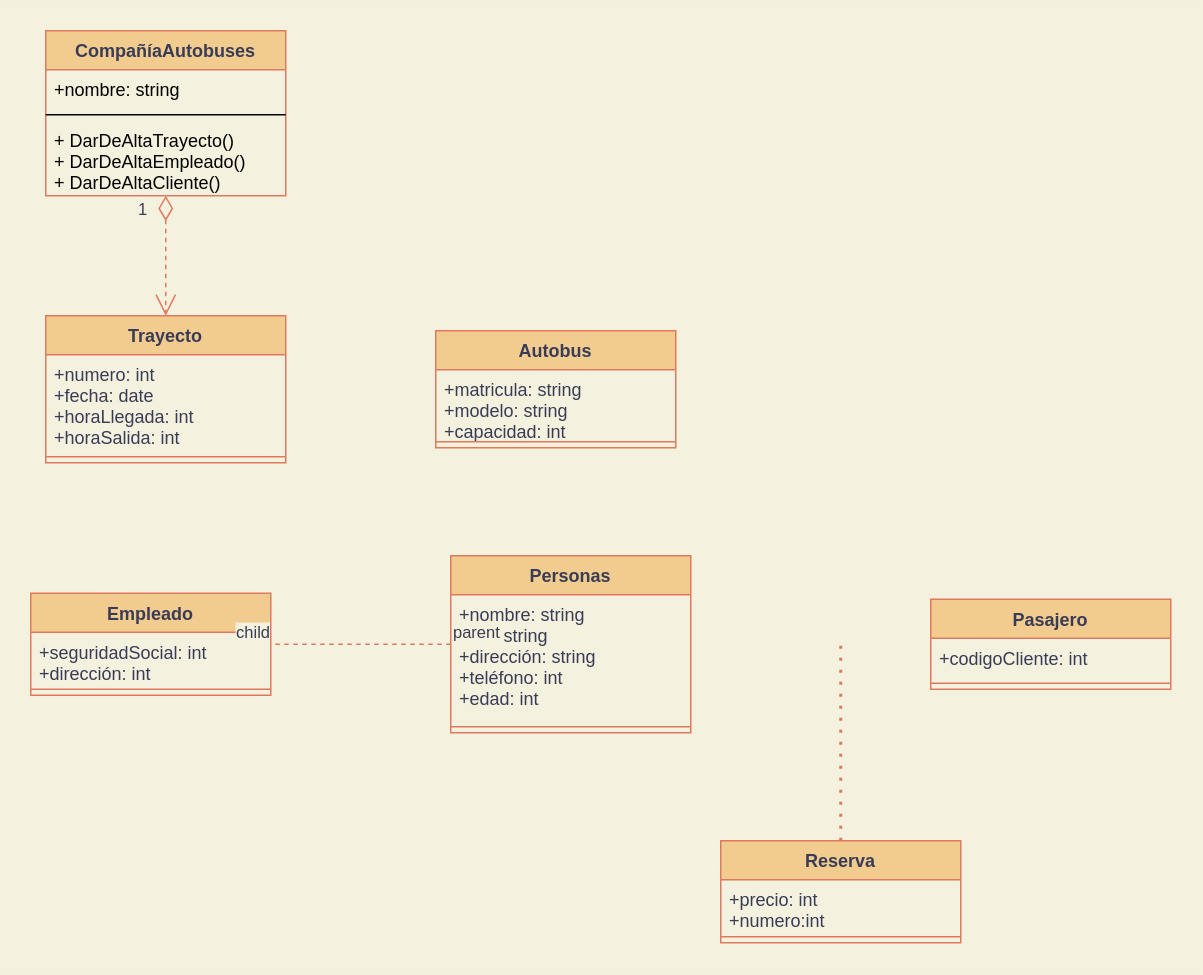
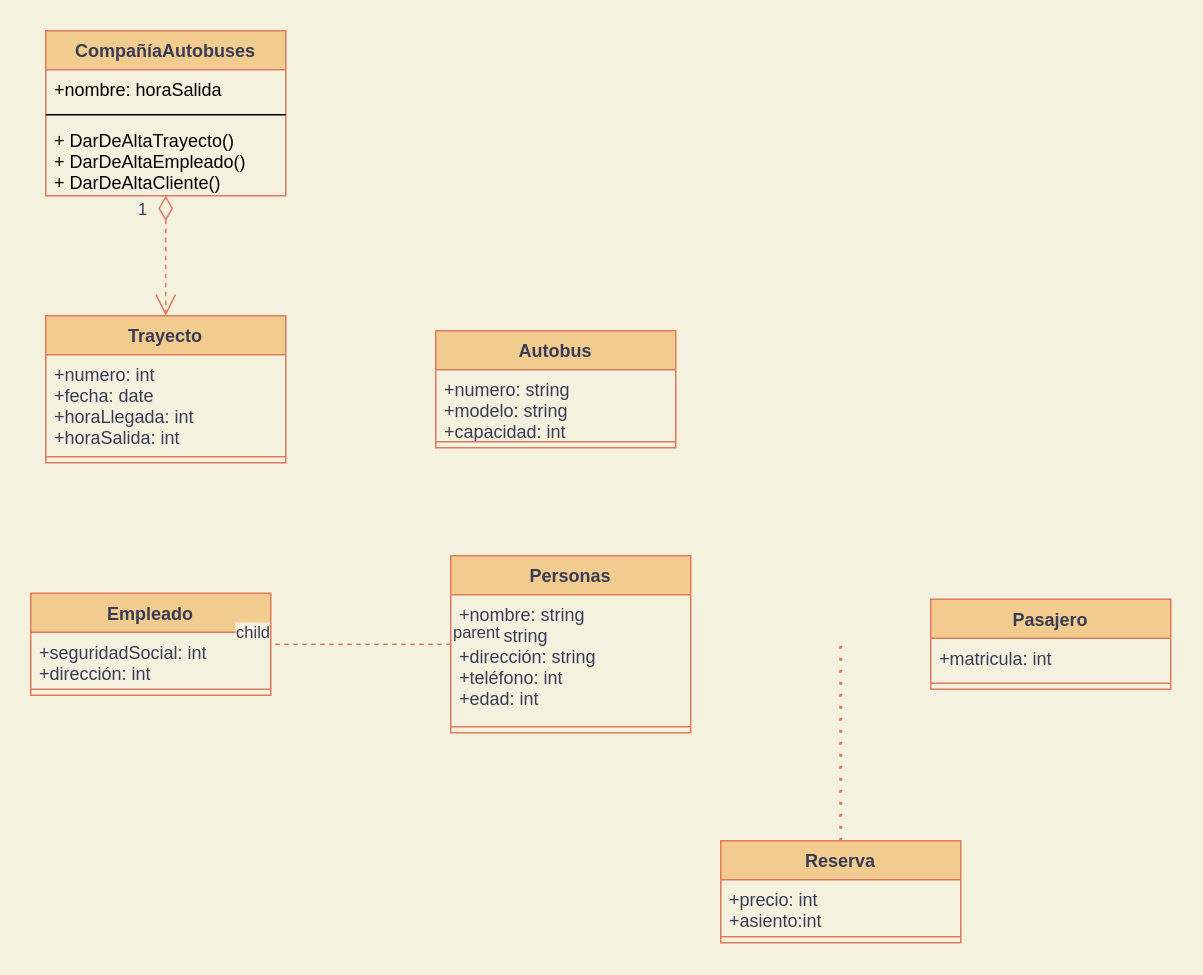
(123, 90) -> (140, 90)
(523, 390) -> (513, 390)
(1021, 659) -> (1003, 659)
(780, 900) -> (780, 900)
